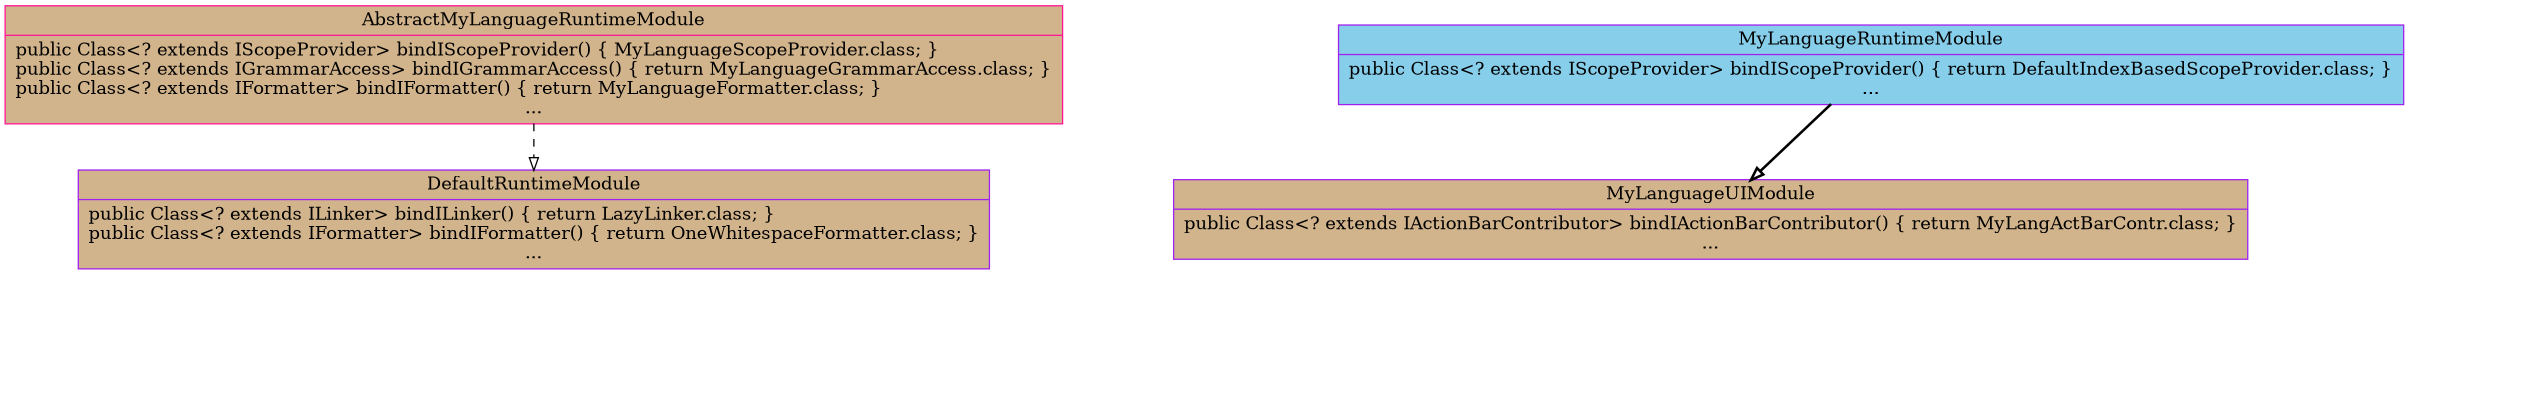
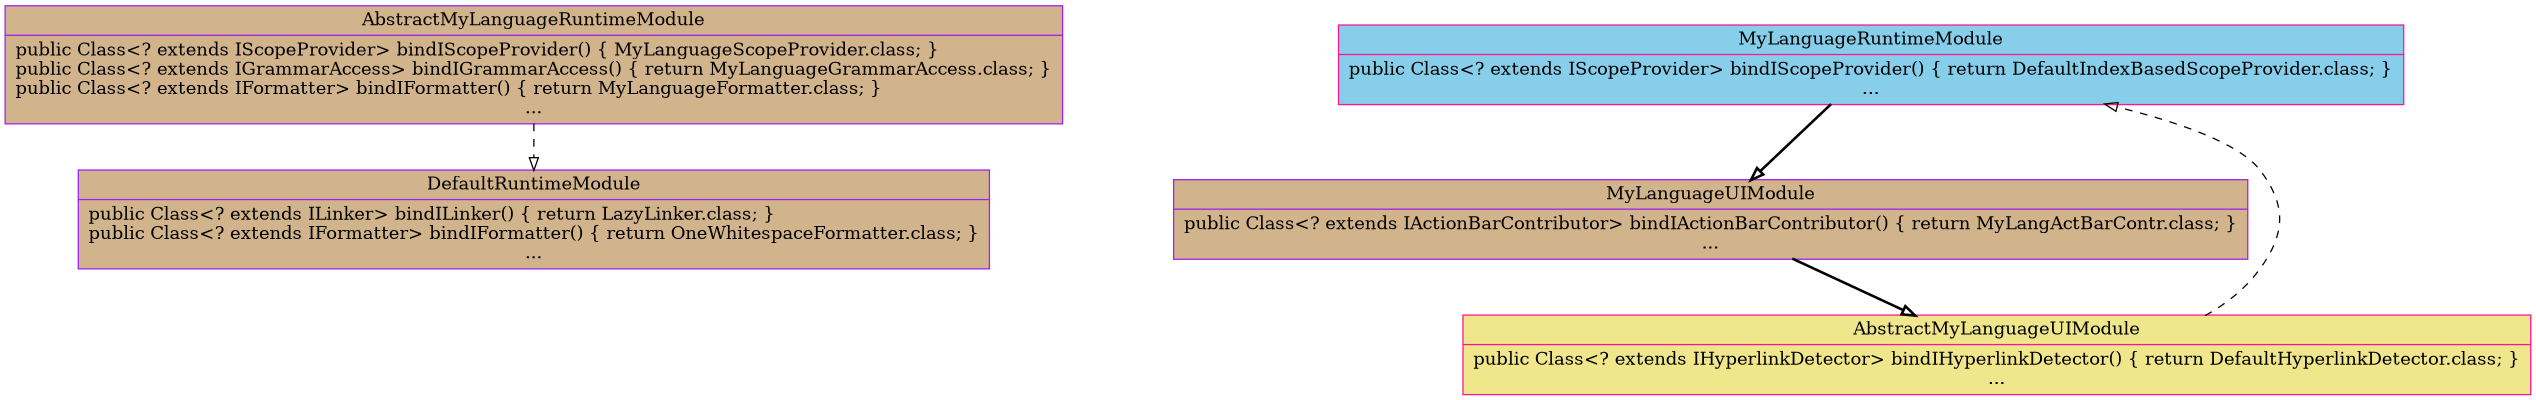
(534, 65) -> (534, 65)
(1871, 65) -> (1871, 65)
none -> (1997, 355)
